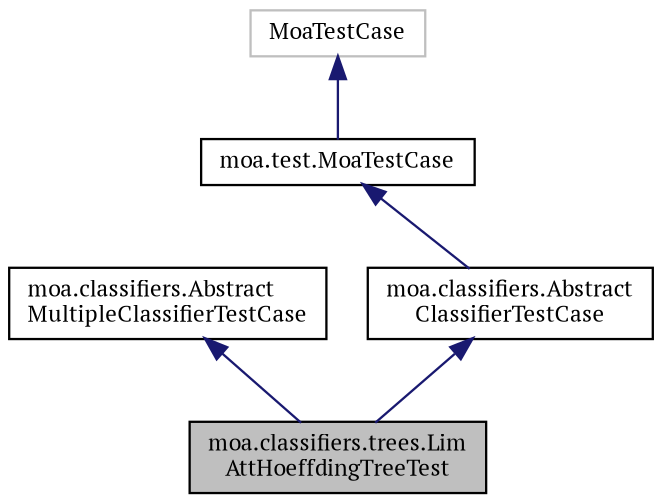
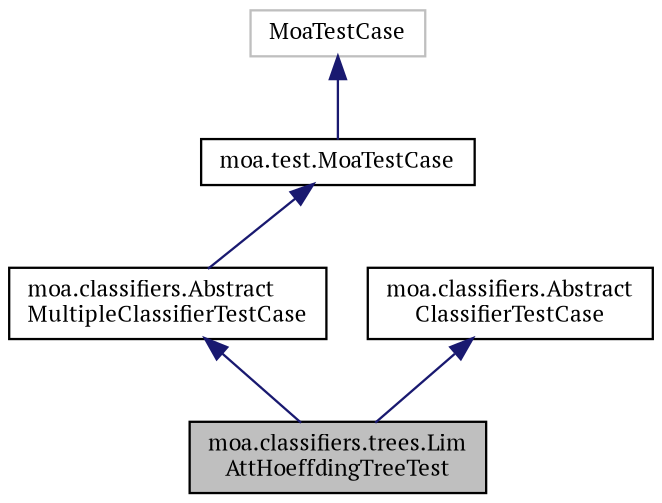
(425, 234) -> (252, 234)
